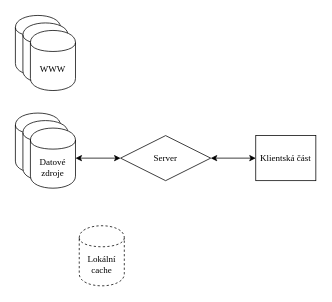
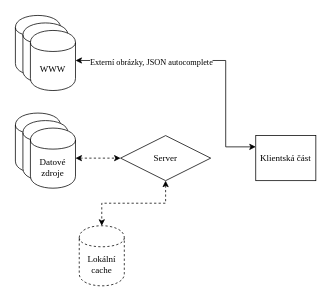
none -> (197, 60)
(98, 158) -> (98, 158)
(249, 158) -> none
none -> (134, 203)
